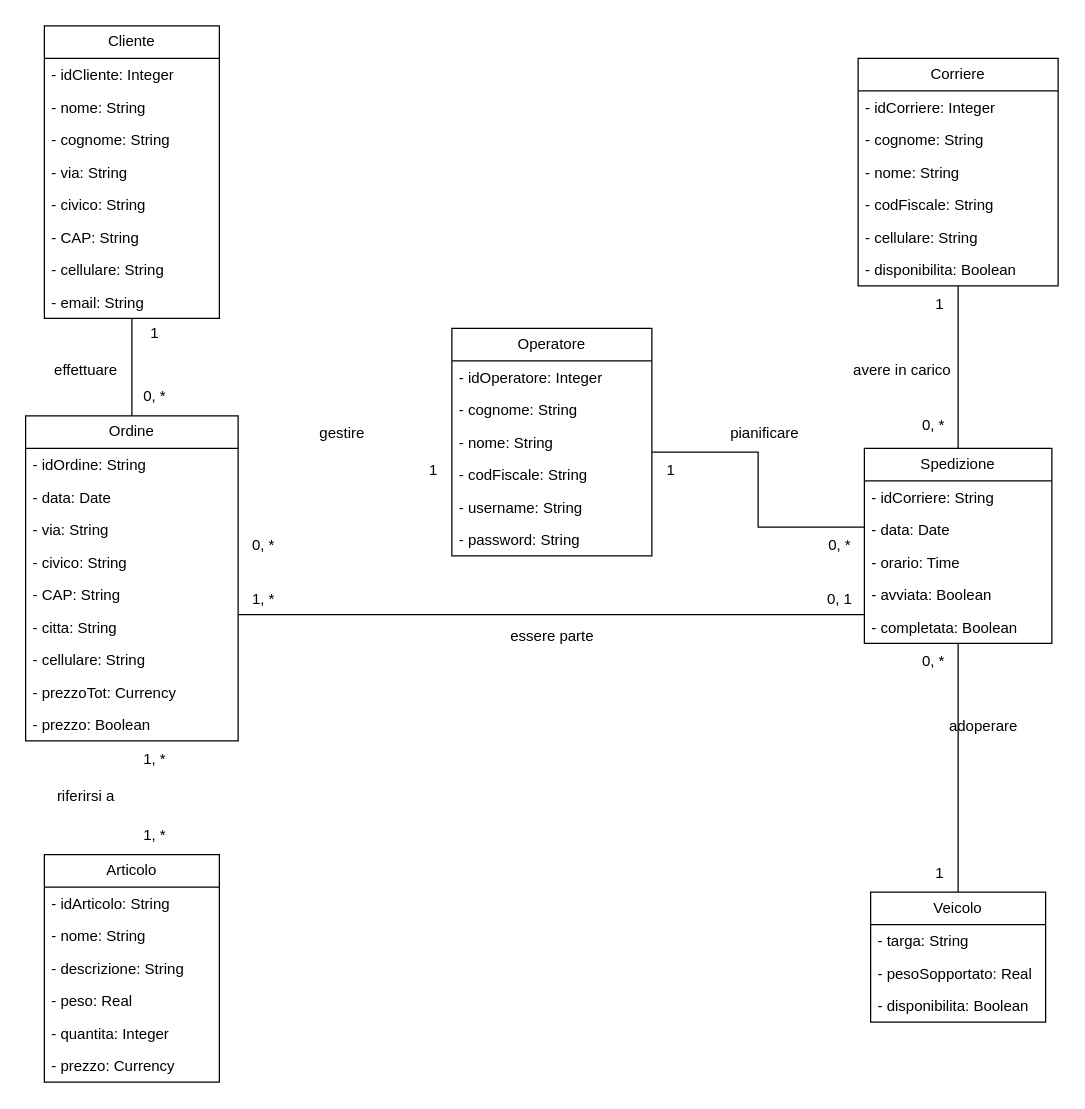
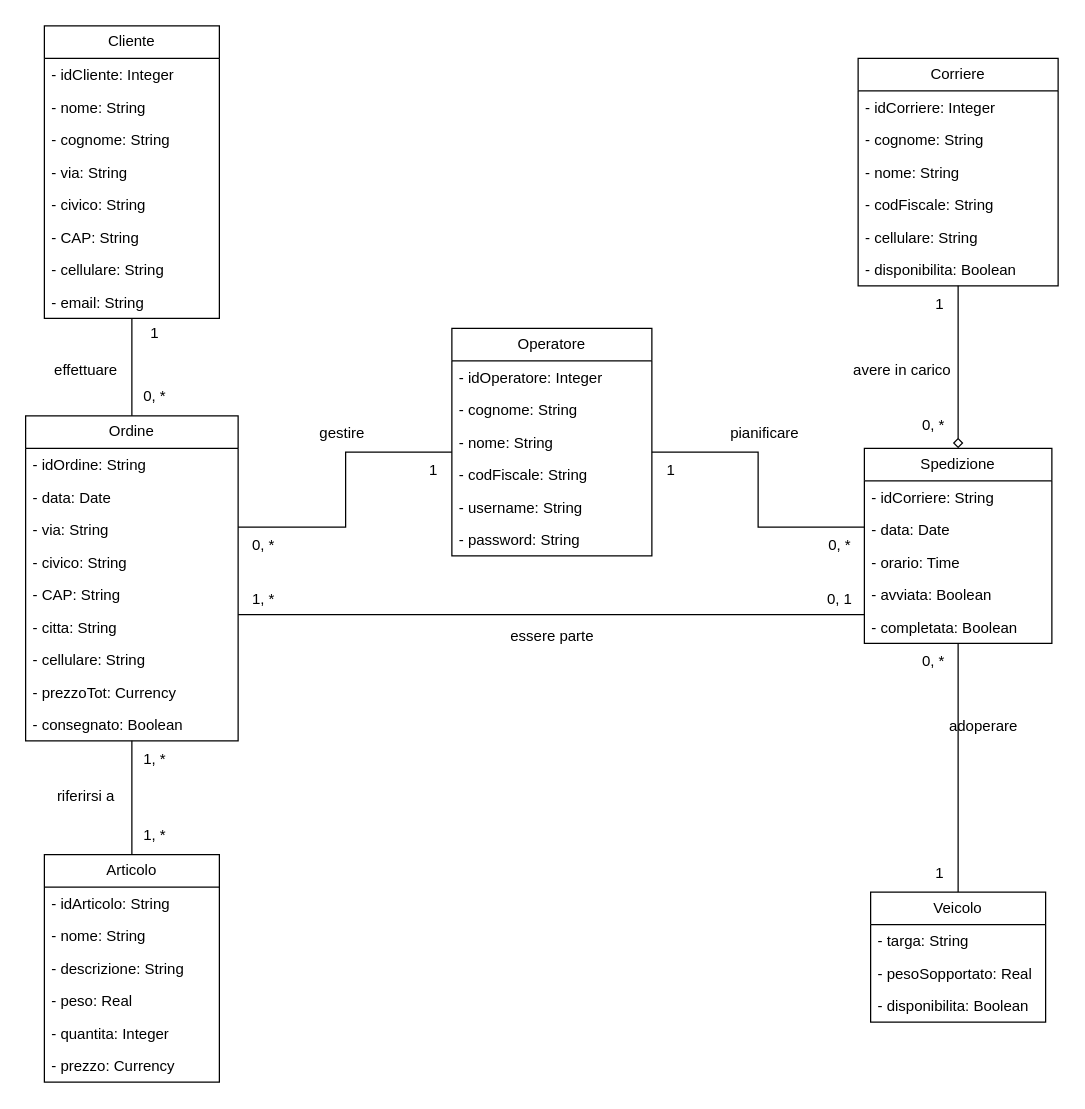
(958, 441) -> (958, 437)
none -> (346, 490)
(97, 726) -> (114, 726)
none -> (132, 797)
